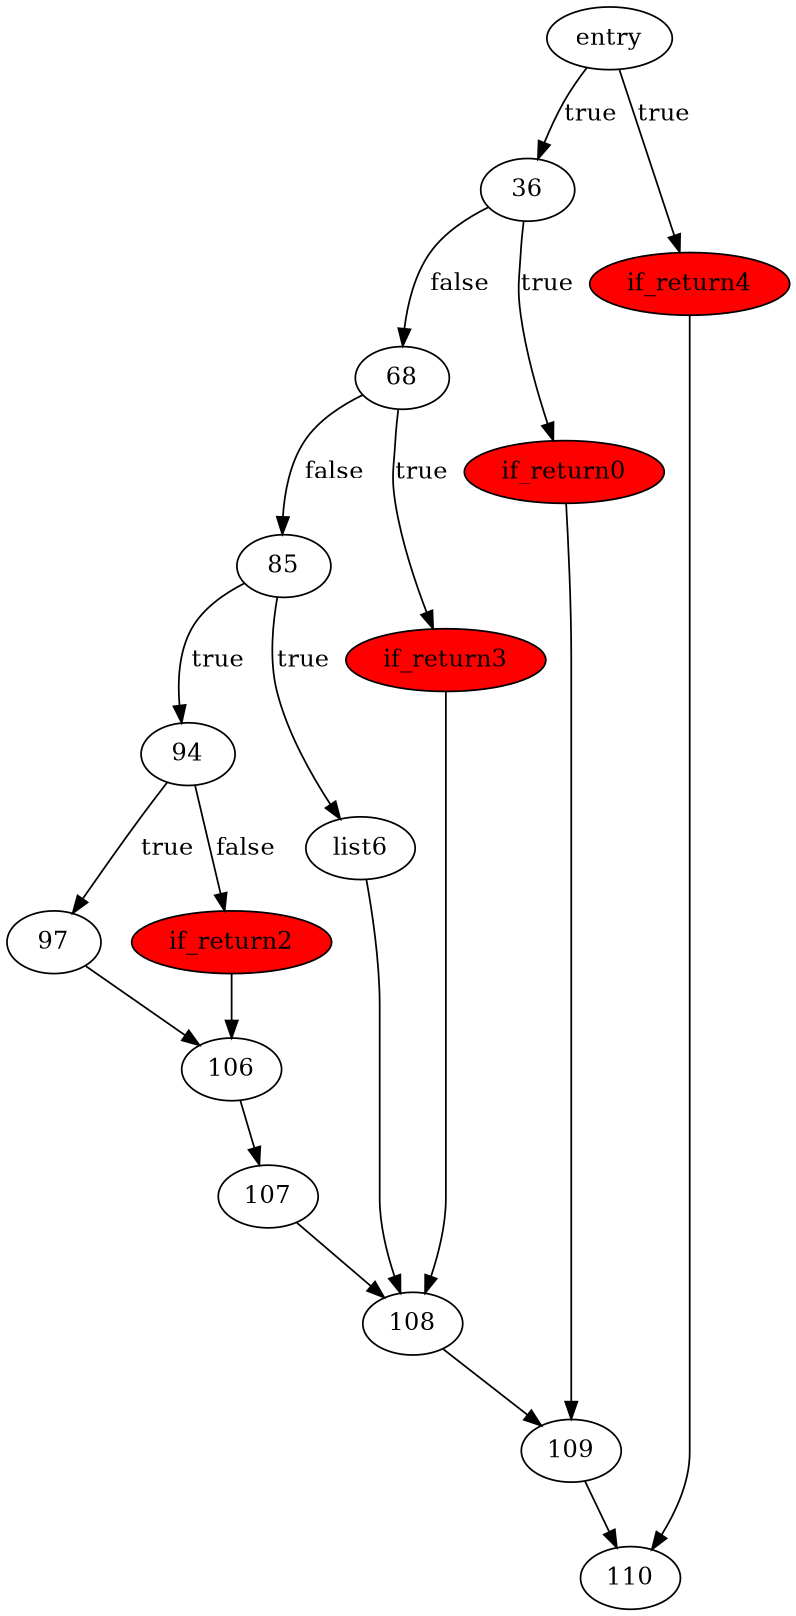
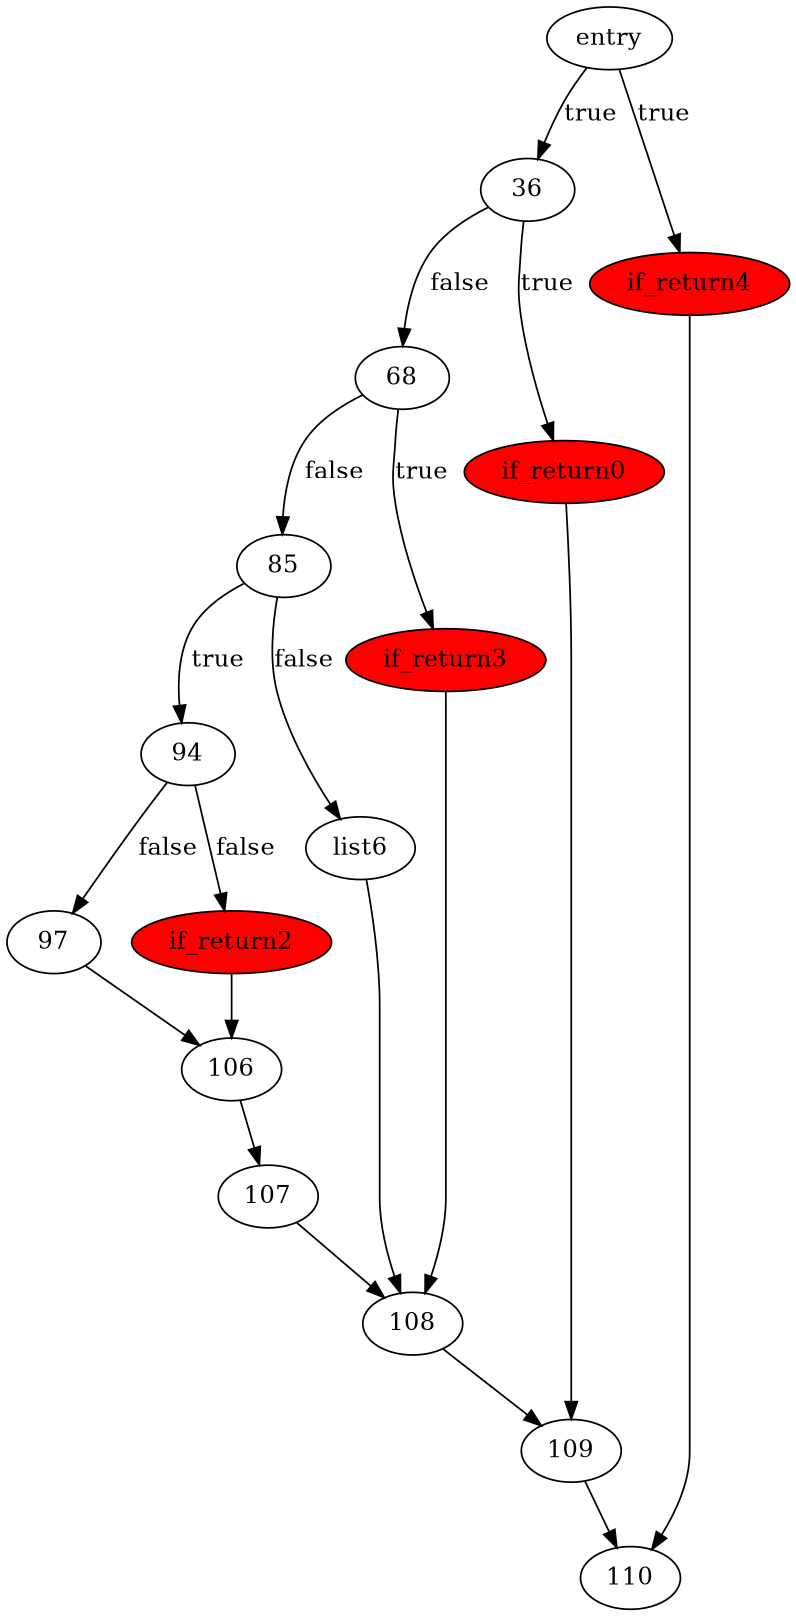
(304, 660) -> (304, 660)
(168, 848) -> (168, 848)
